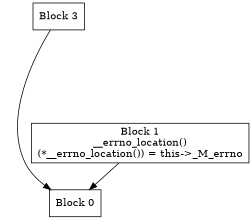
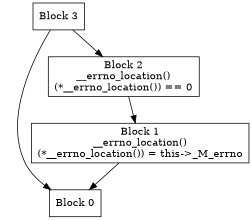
none -> (124, 77)
